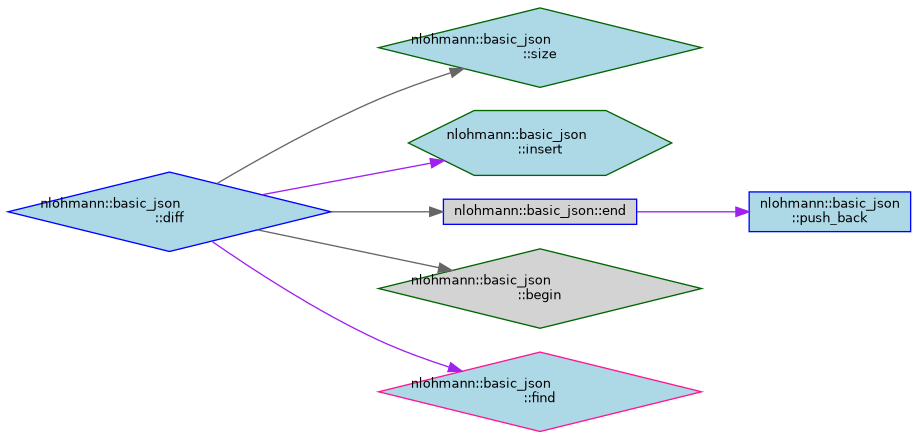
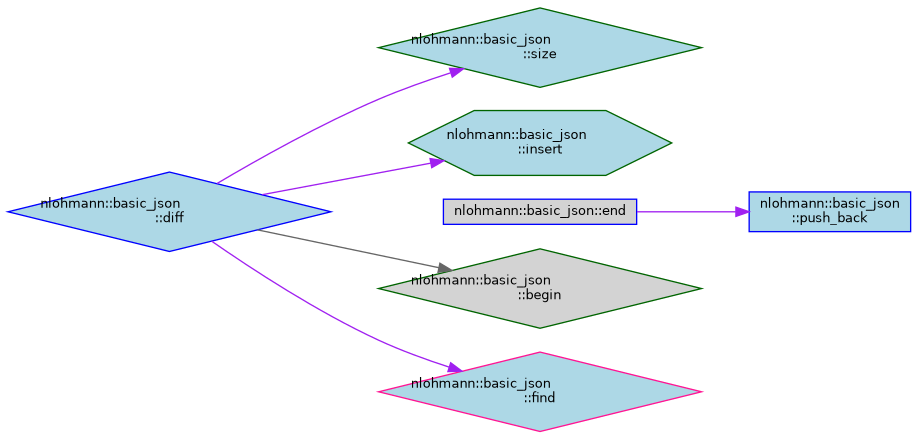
(331, 121) -> (331, 121)
(380, 212) -> none
